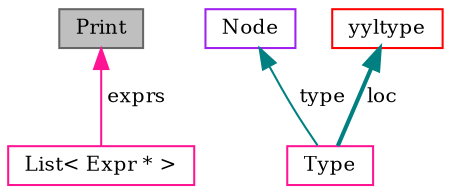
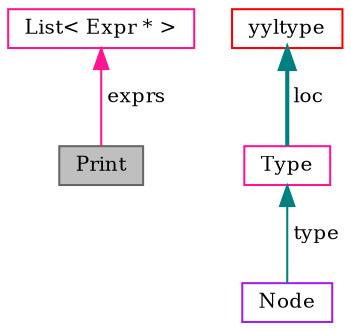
(292, 107) -> (287, 245)
(101, 108) -> (101, 108)
